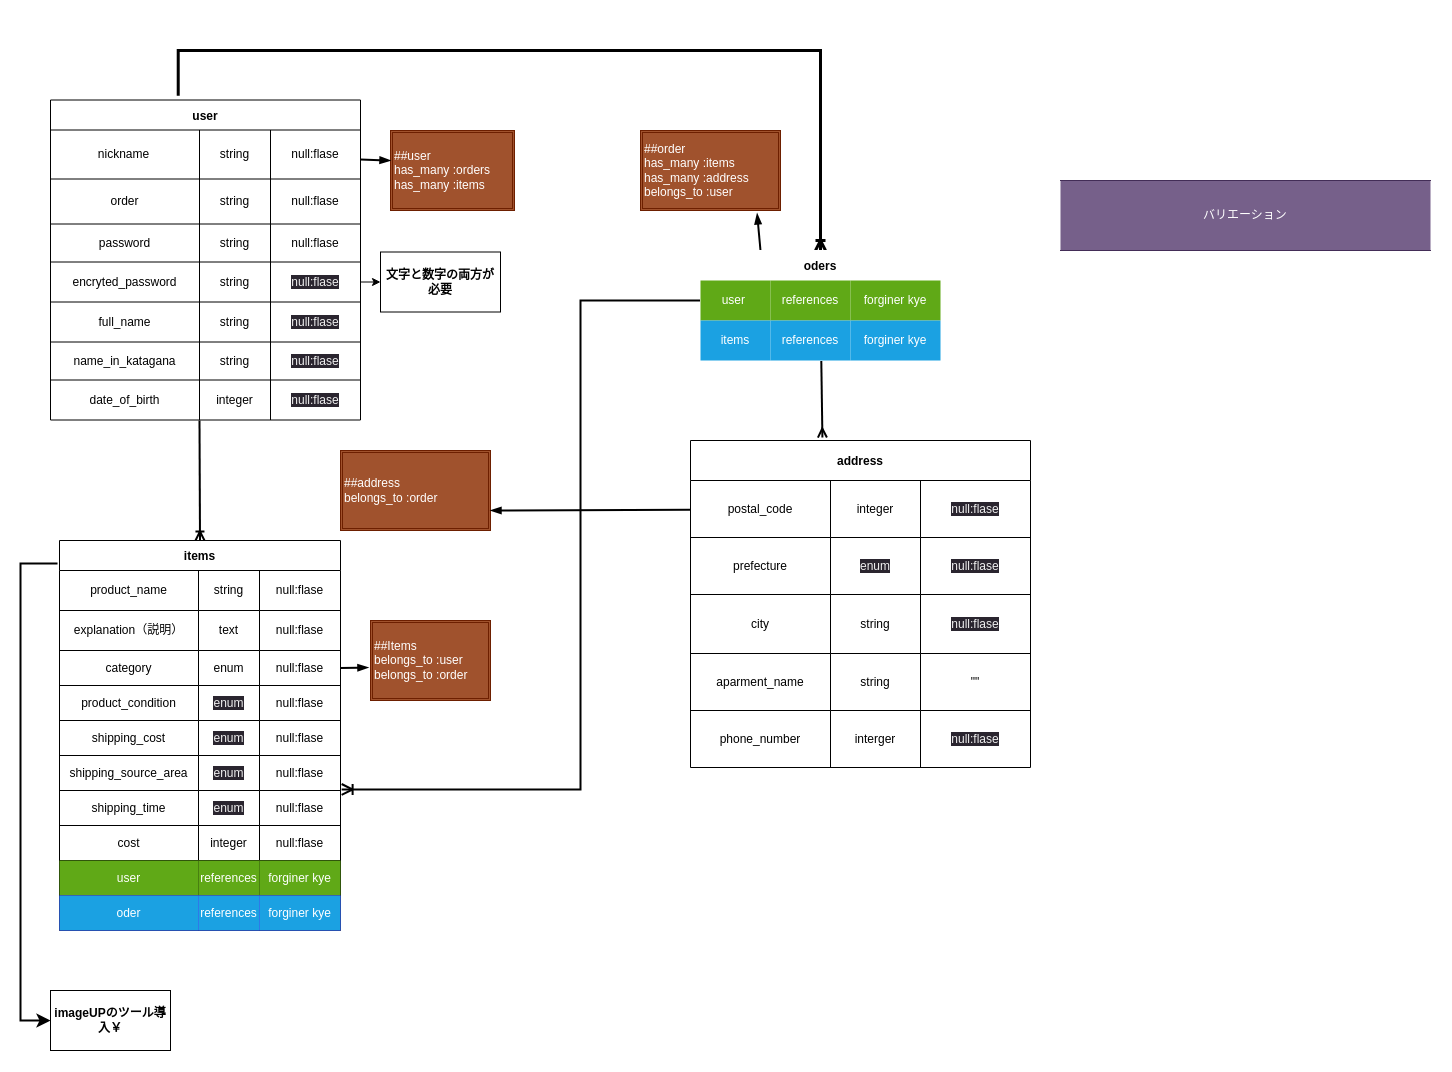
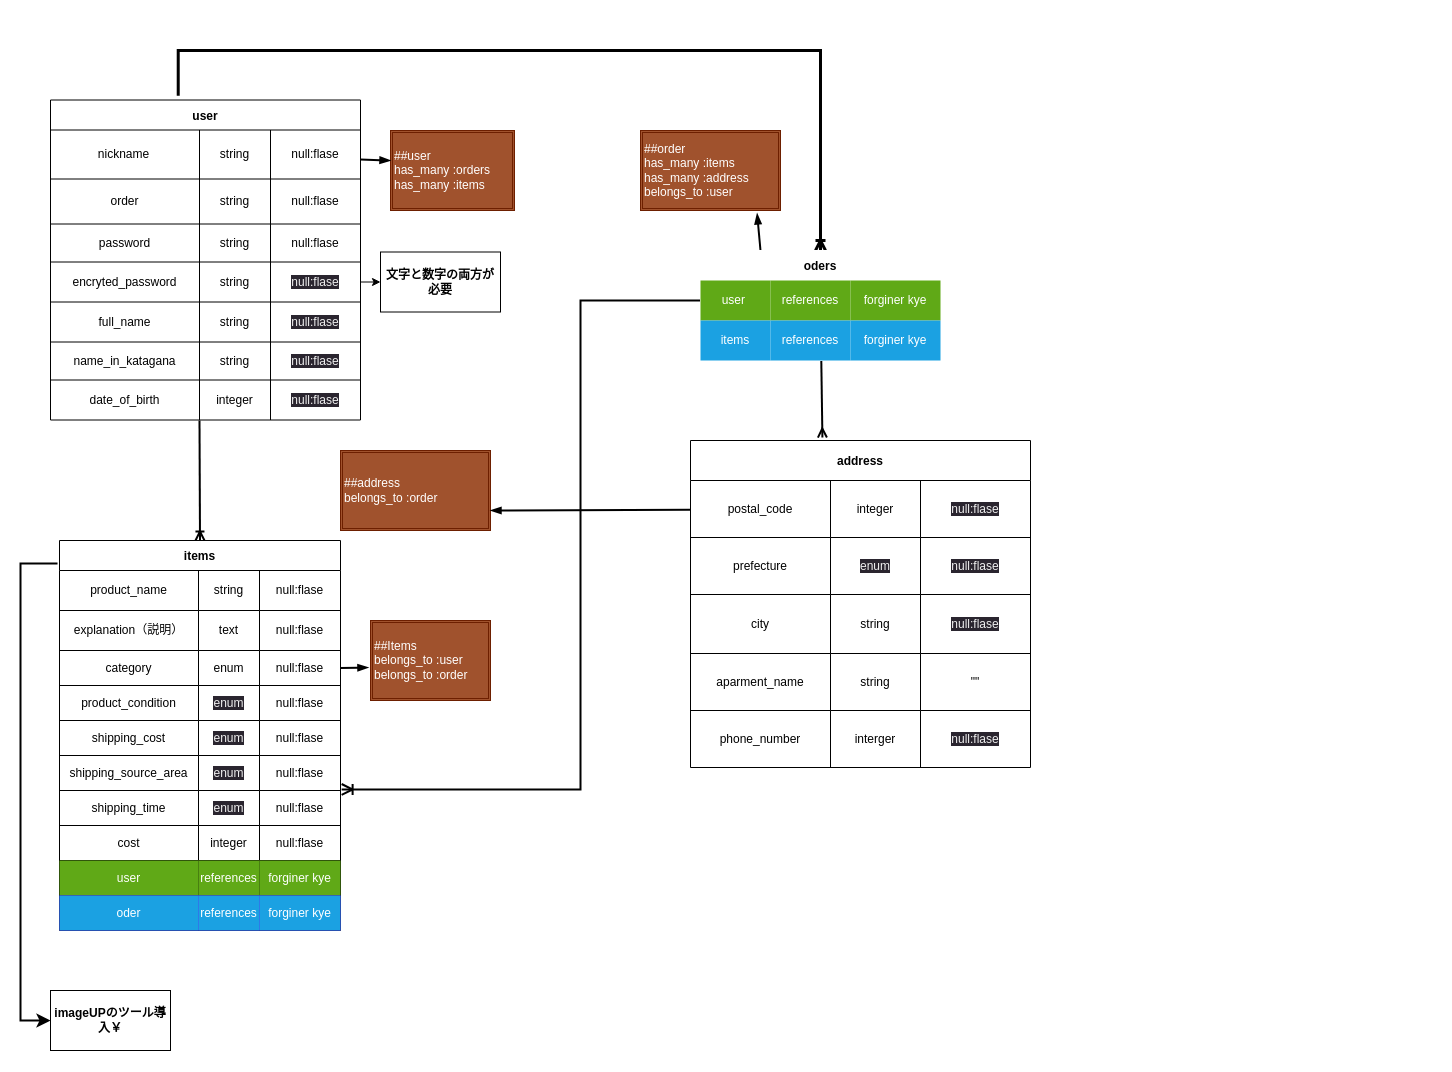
(1246, 216) -> none
